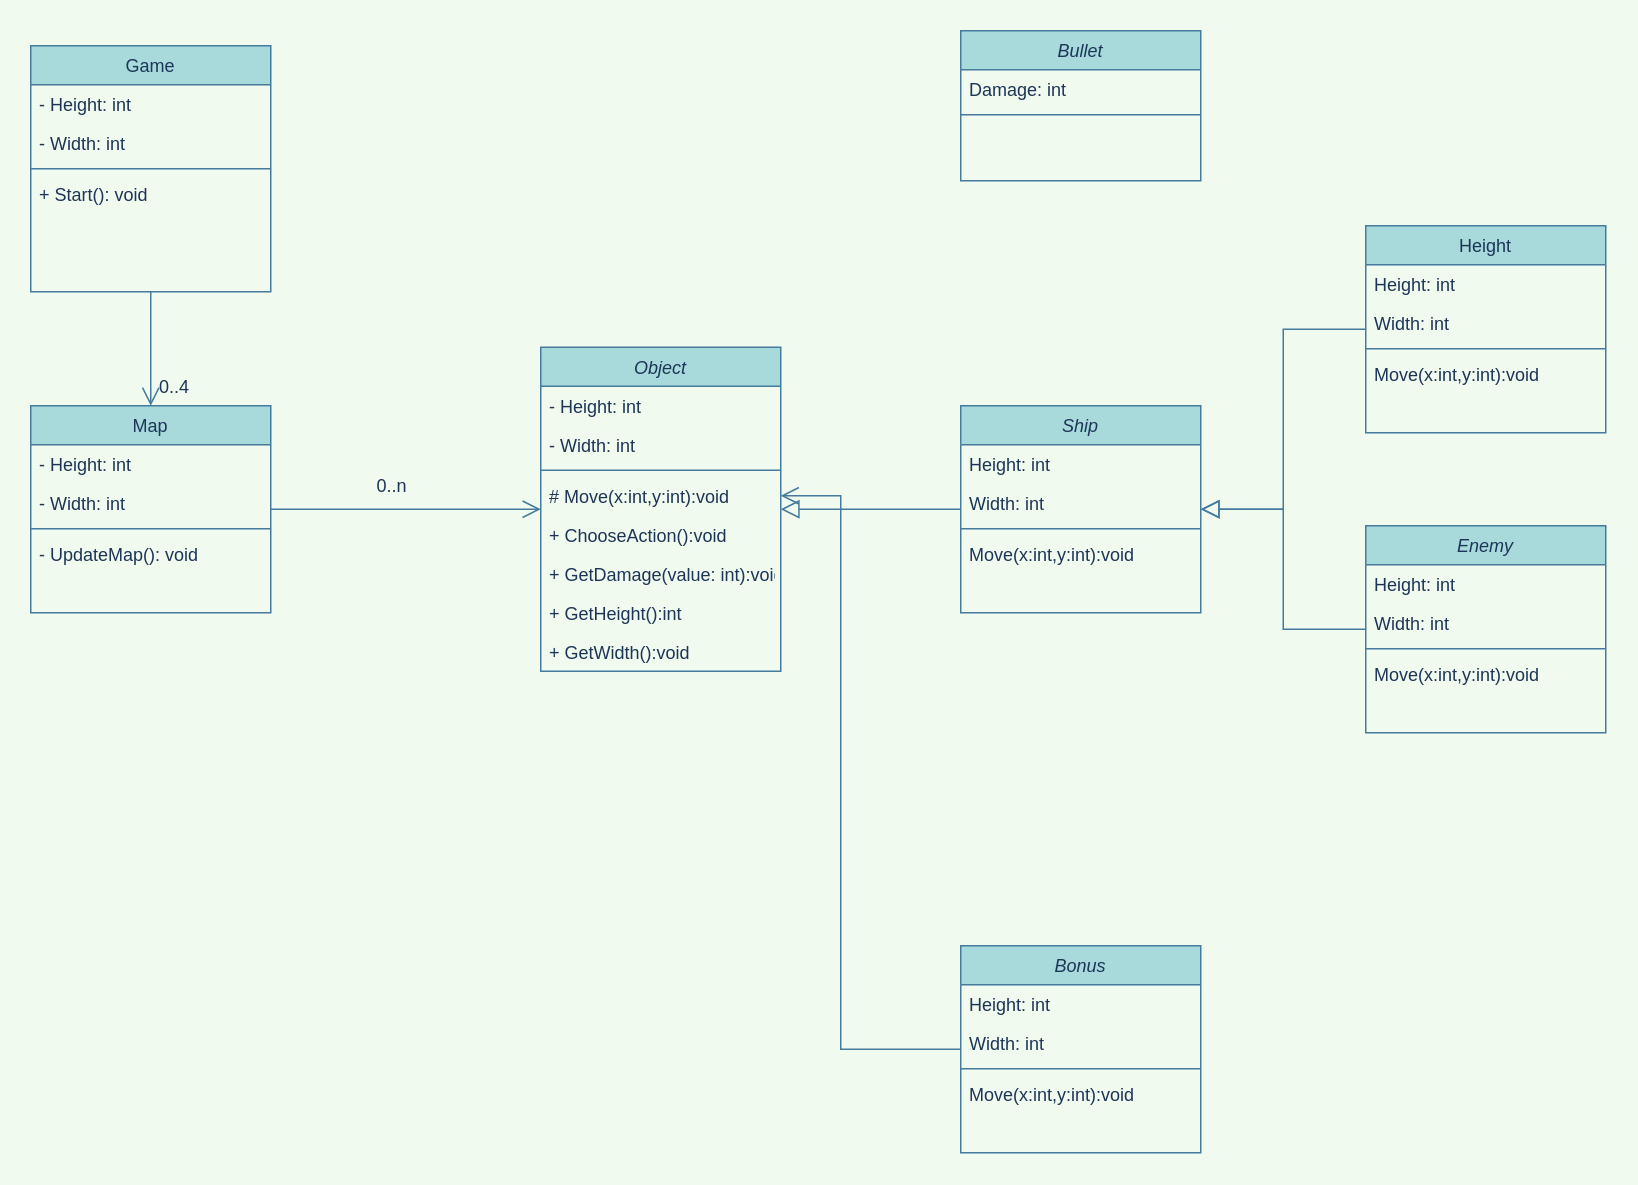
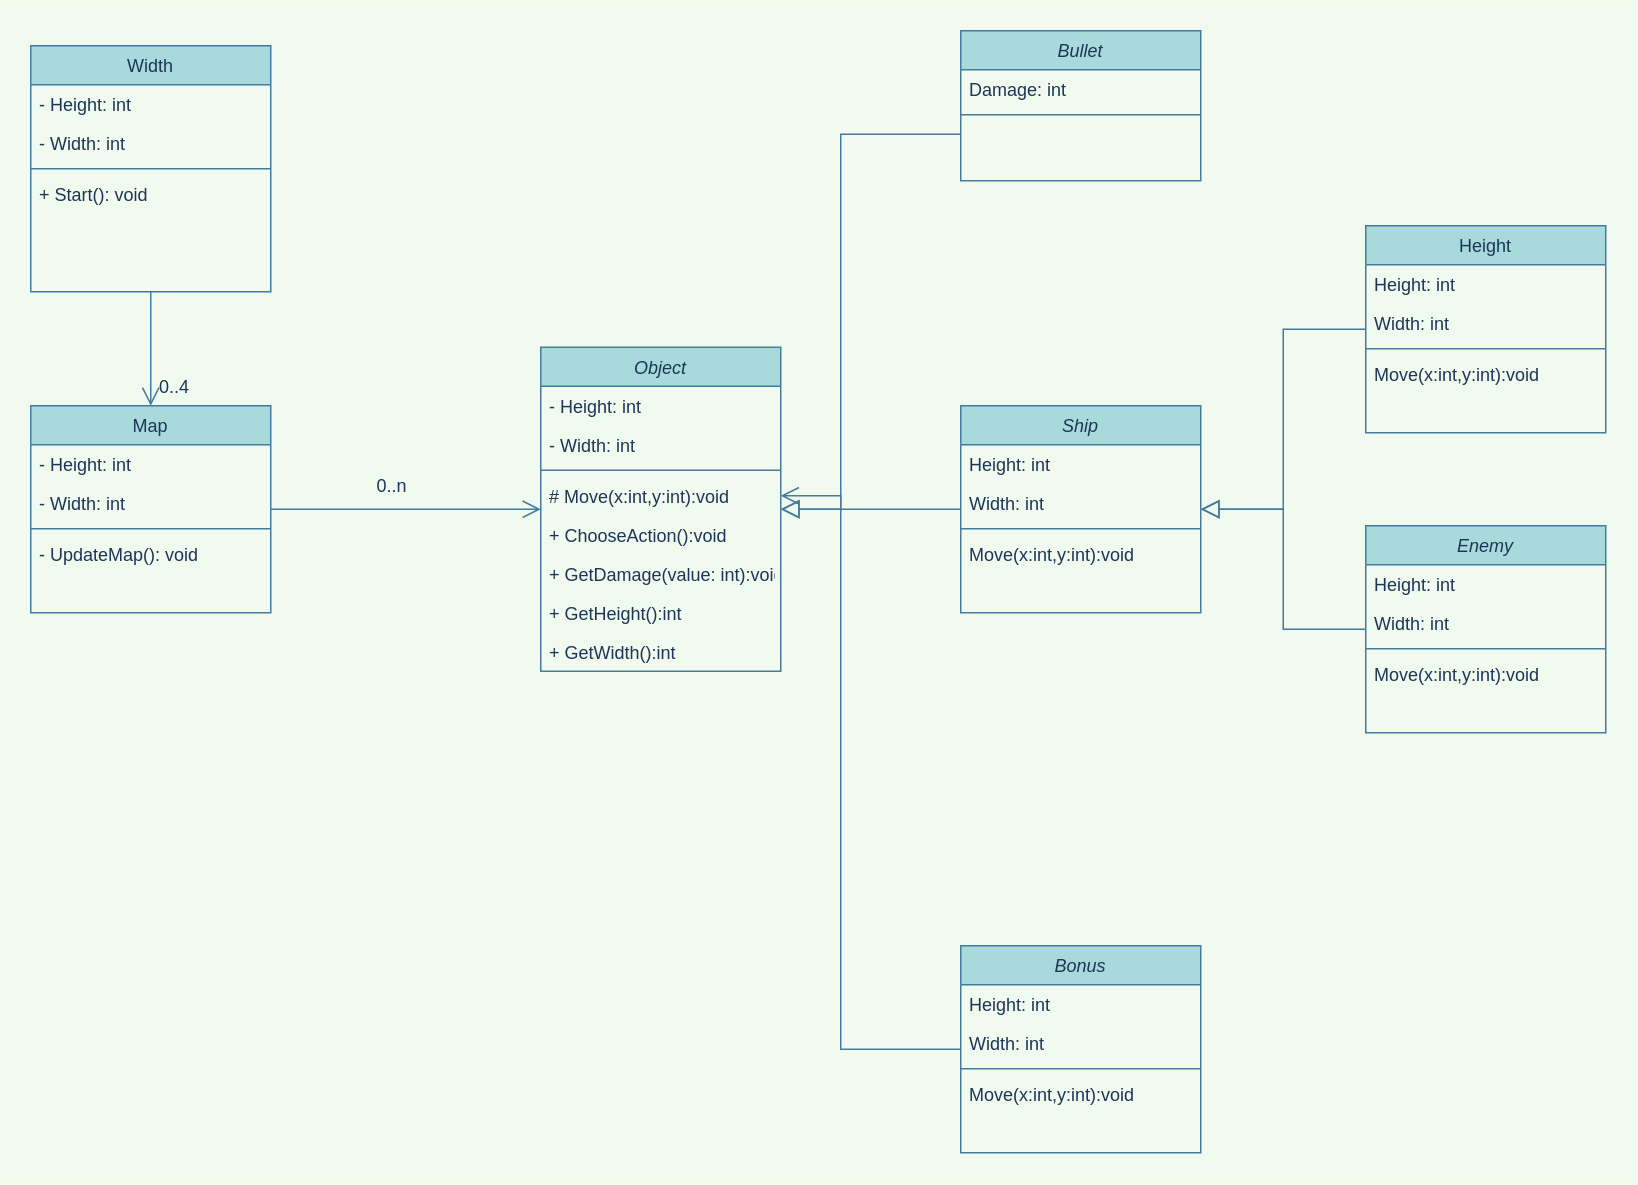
(150, 66) -> (150, 66)
none -> (841, 255)
(625, 653) -> (620, 653)
